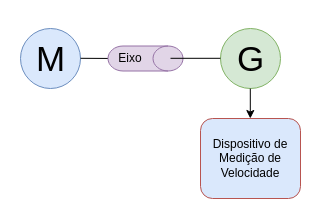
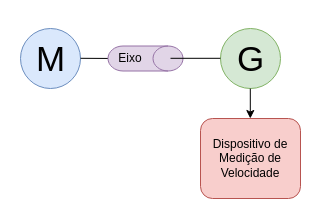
(251, 159) -> (251, 159)
